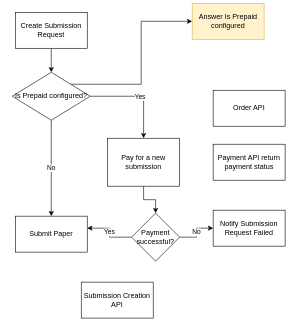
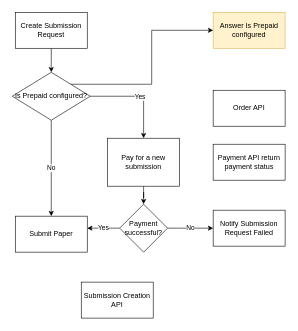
(228, 21) -> (249, 30)
(156, 237) -> (144, 228)
